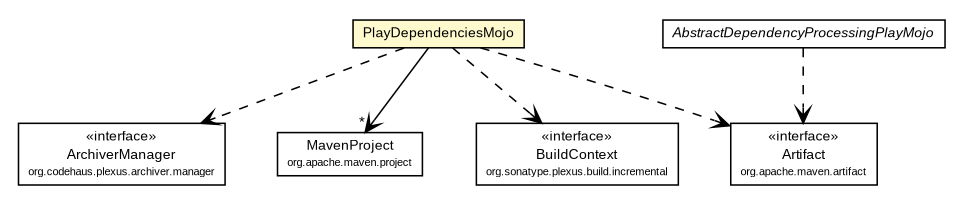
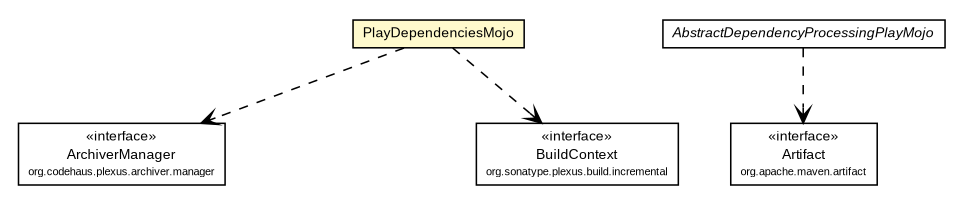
(598, 83) -> none
(350, 154) -> none
